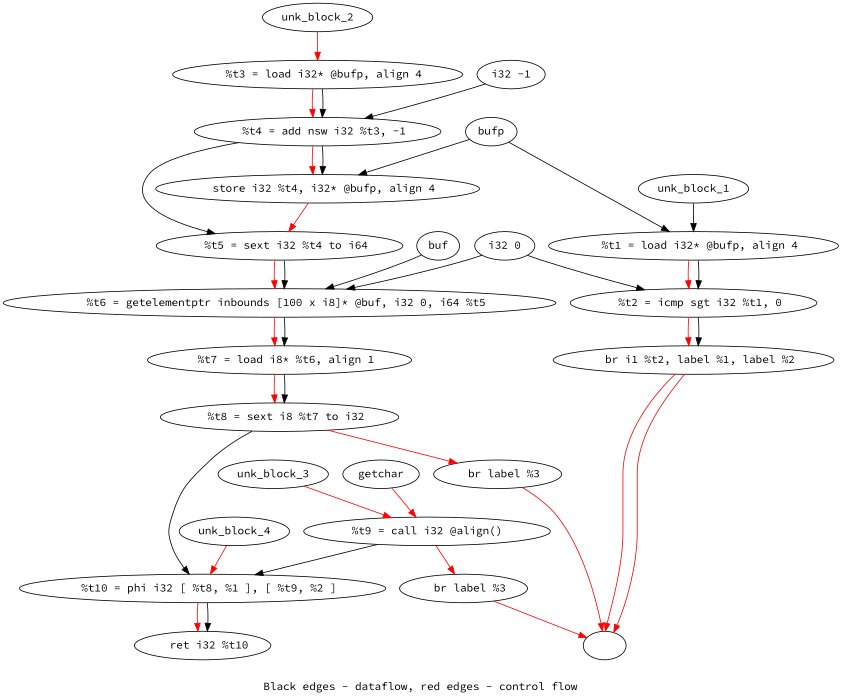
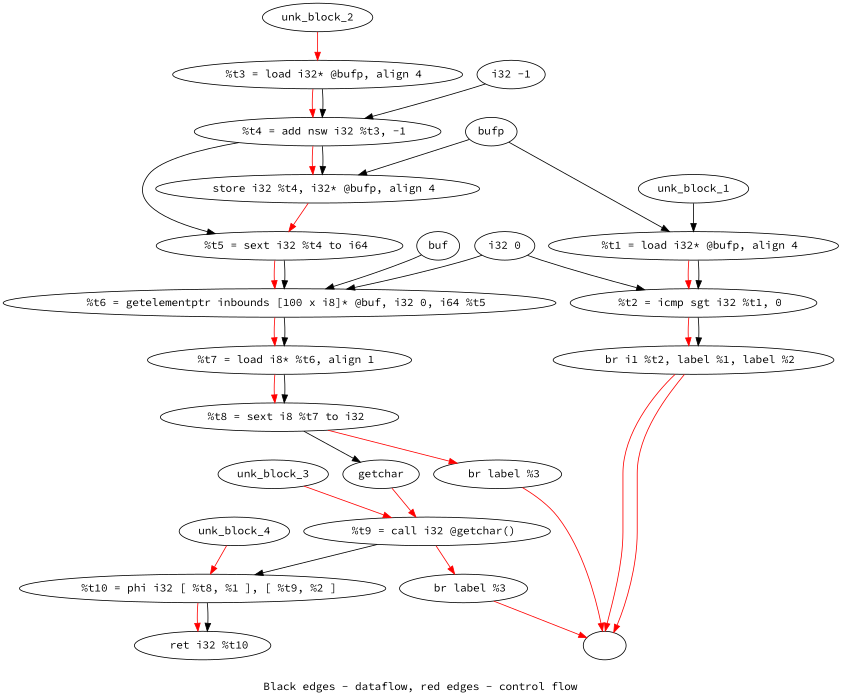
(185, 487) -> (329, 445)
(427, 531) -> (427, 531)
